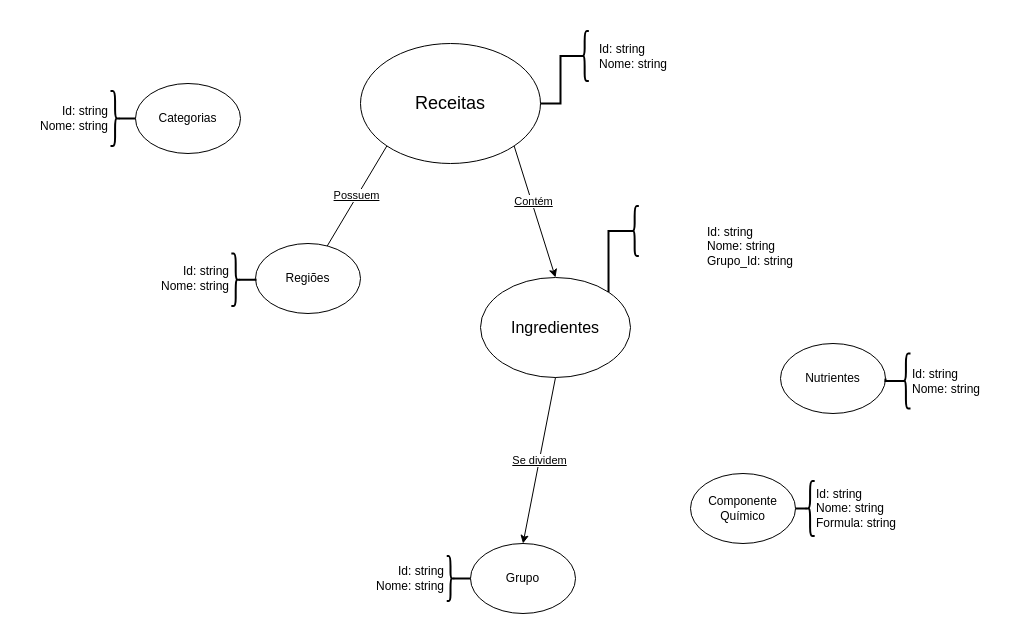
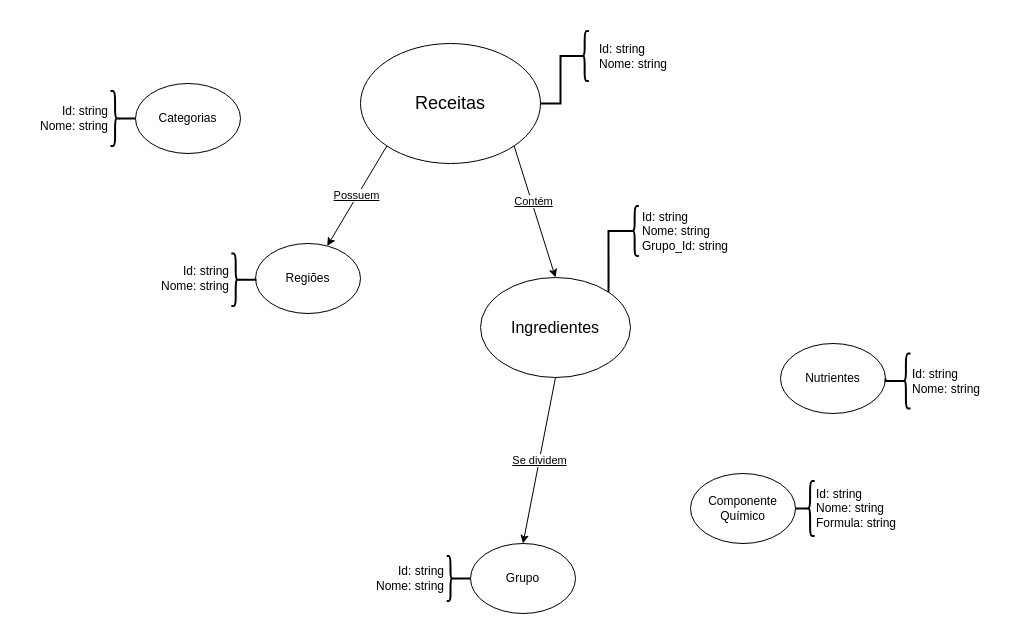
(330, 242) -> (332, 239)
(766, 246) -> (701, 231)
